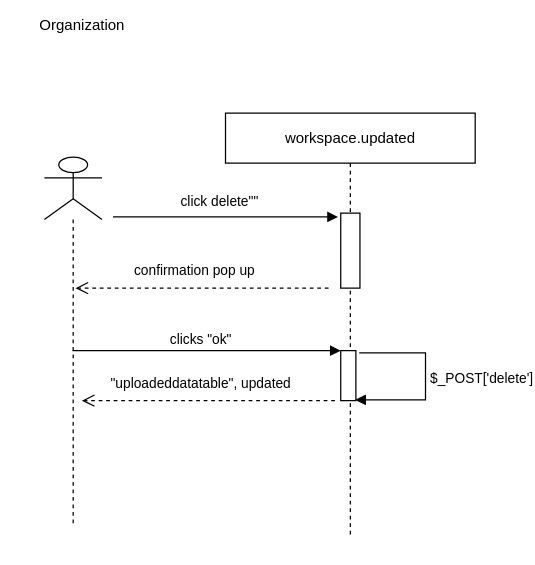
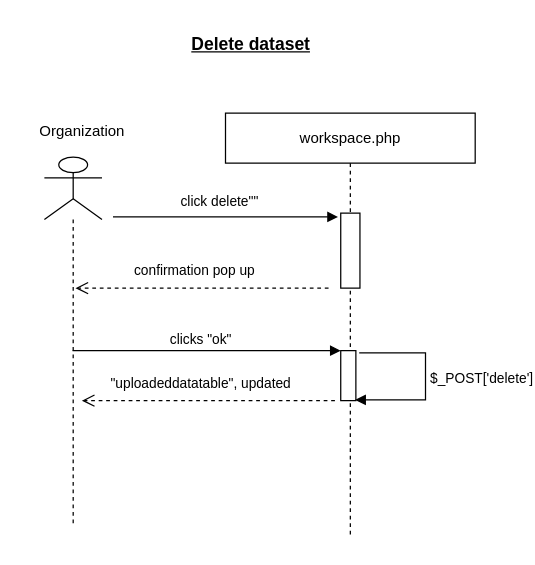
(82, 26) -> (82, 132)
none -> (251, 44)
(351, 138) -> (351, 138)
